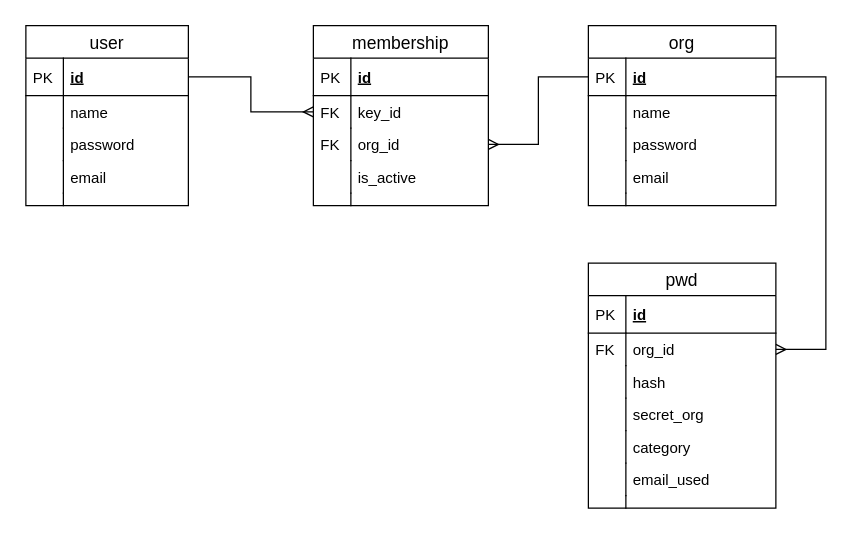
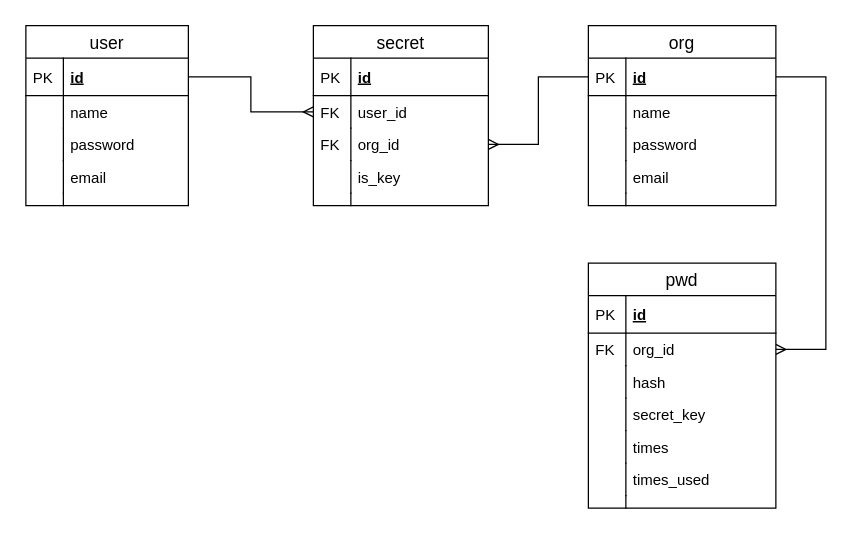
(400, 43) -> (400, 43)
(381, 113) -> (385, 113)
(391, 178) -> (381, 178)
(675, 415) -> (675, 415)
(666, 448) -> (652, 448)
(671, 480) -> (673, 480)
